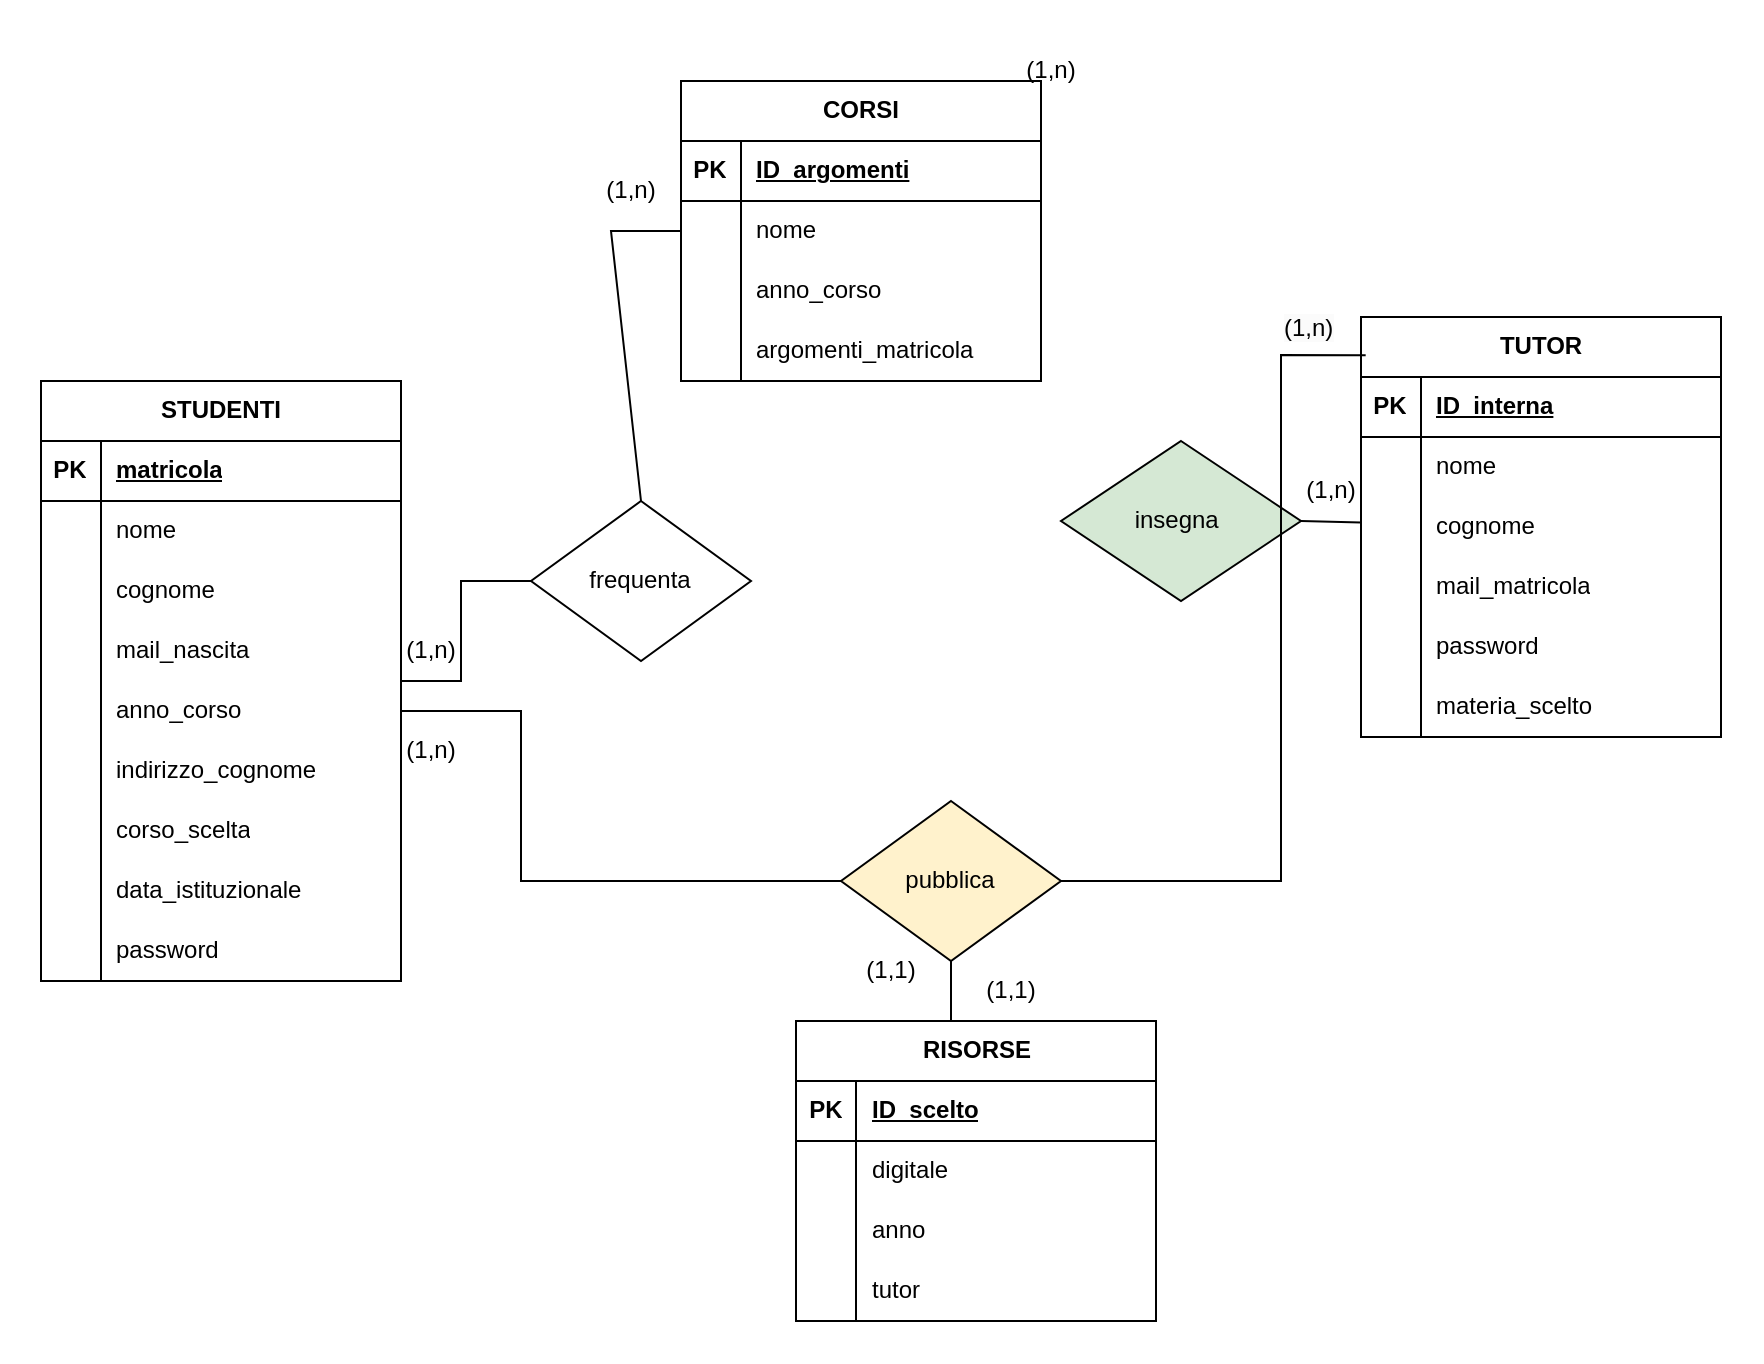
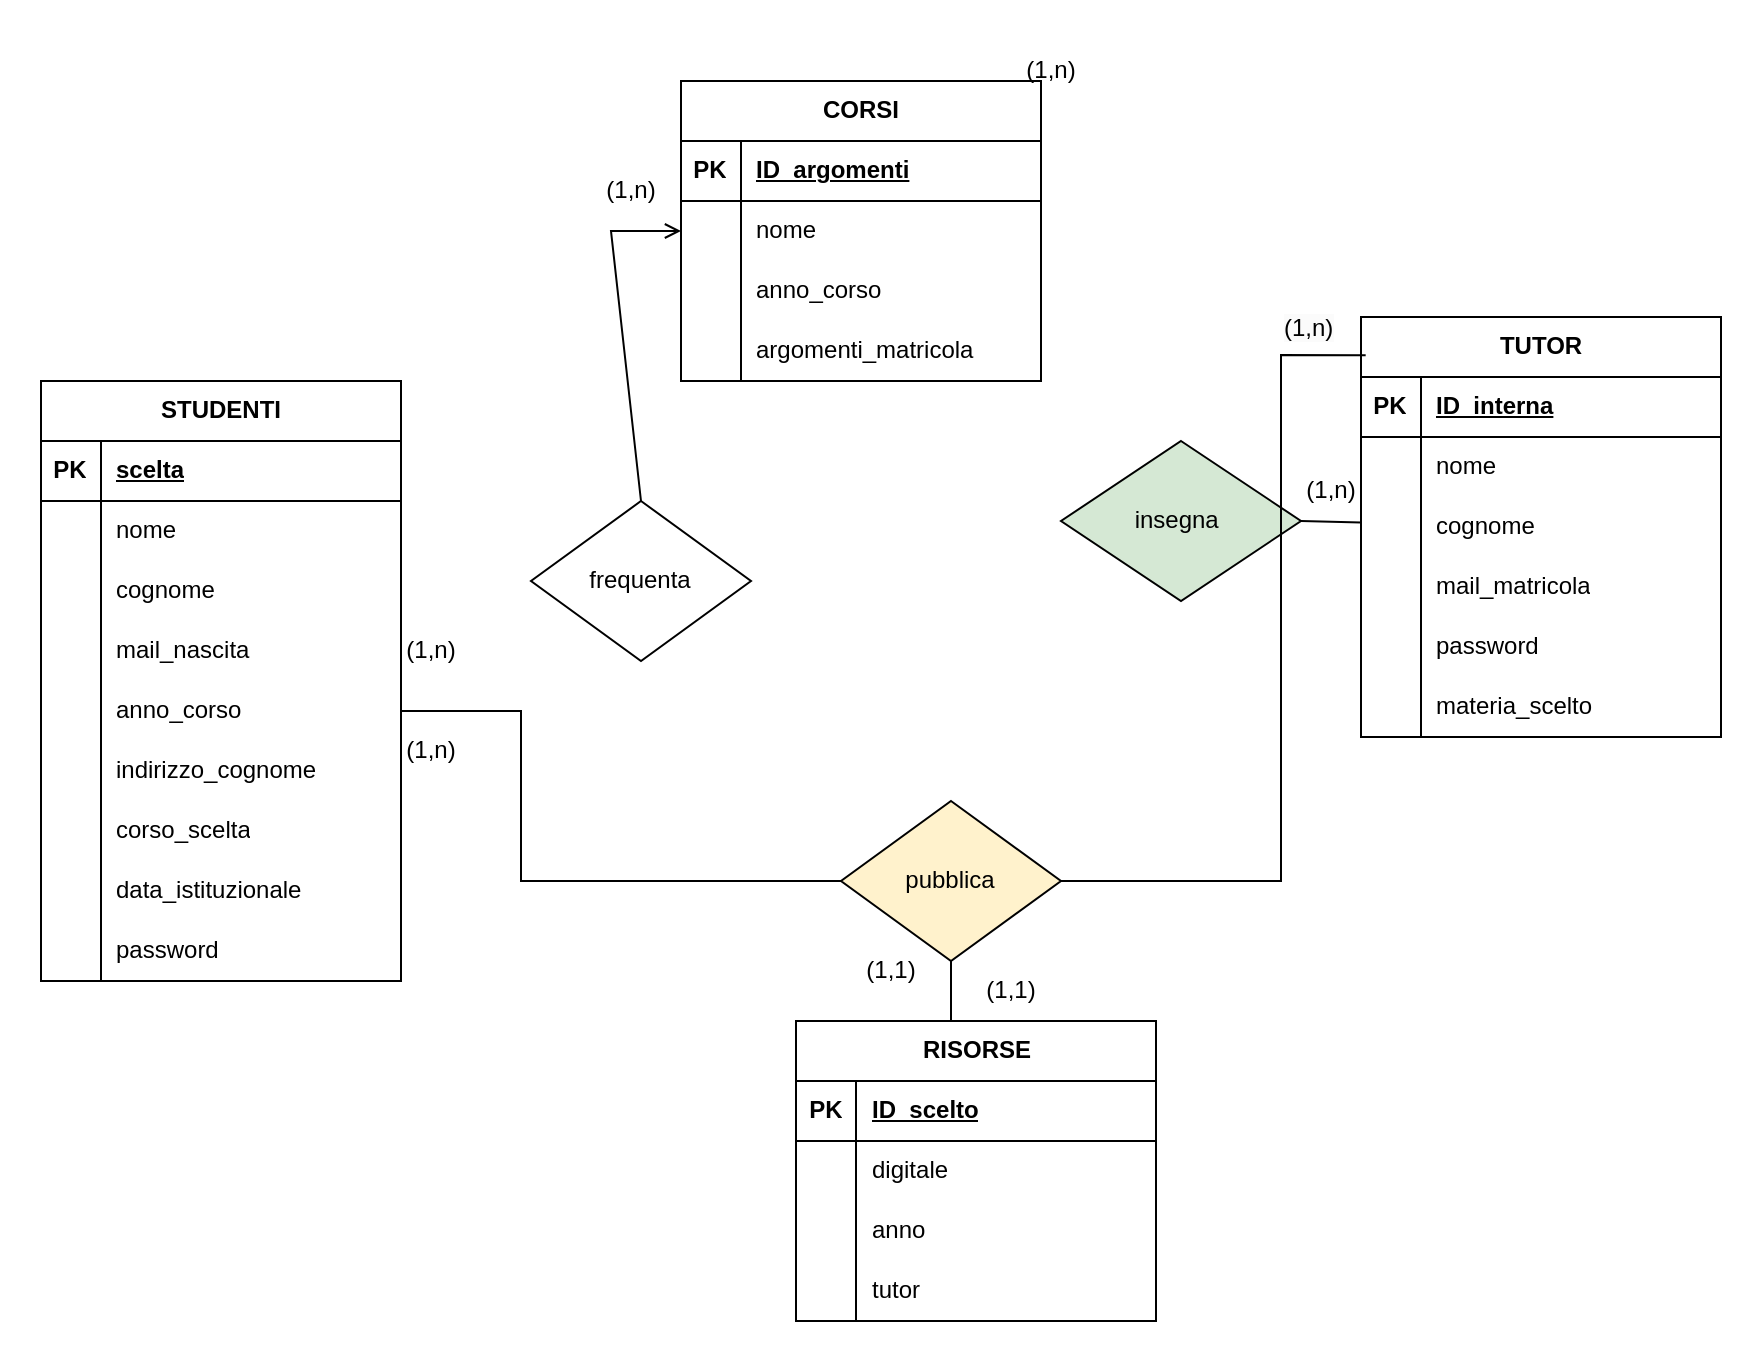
(673, 231) -> (672, 231)
(171, 471) -> (154, 471)
(461, 624) -> none
